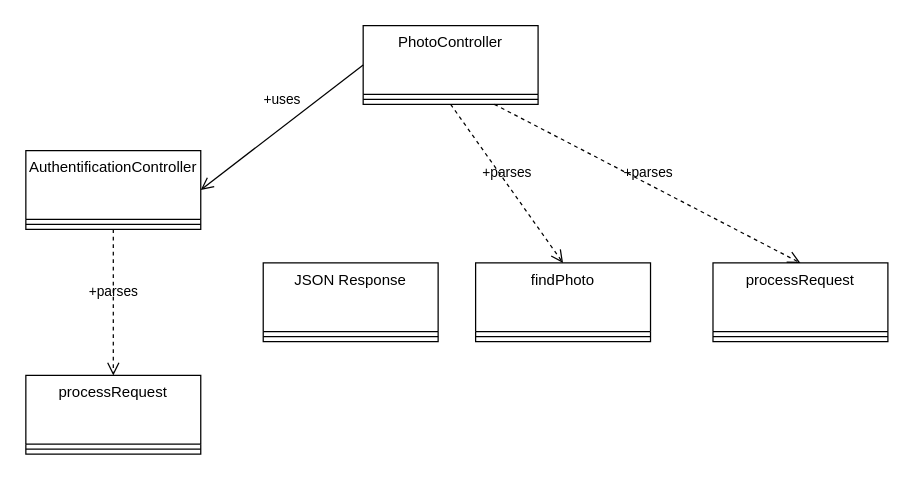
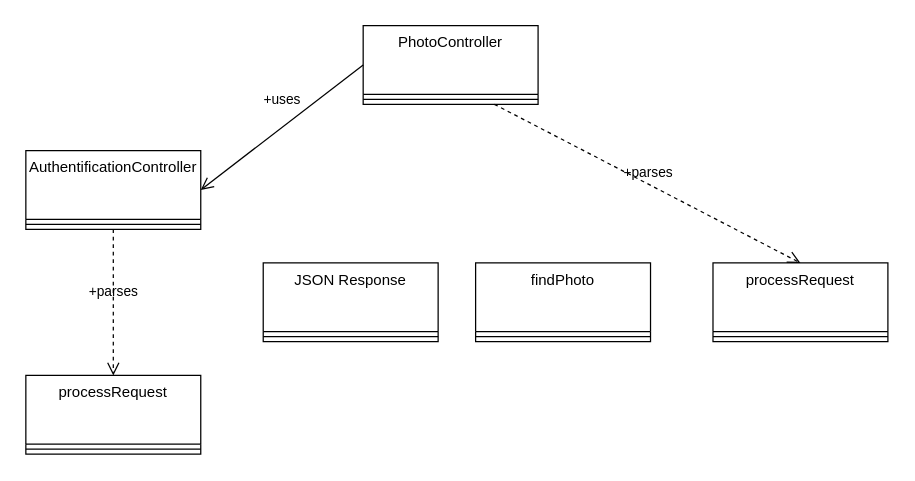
(507, 184) -> none
